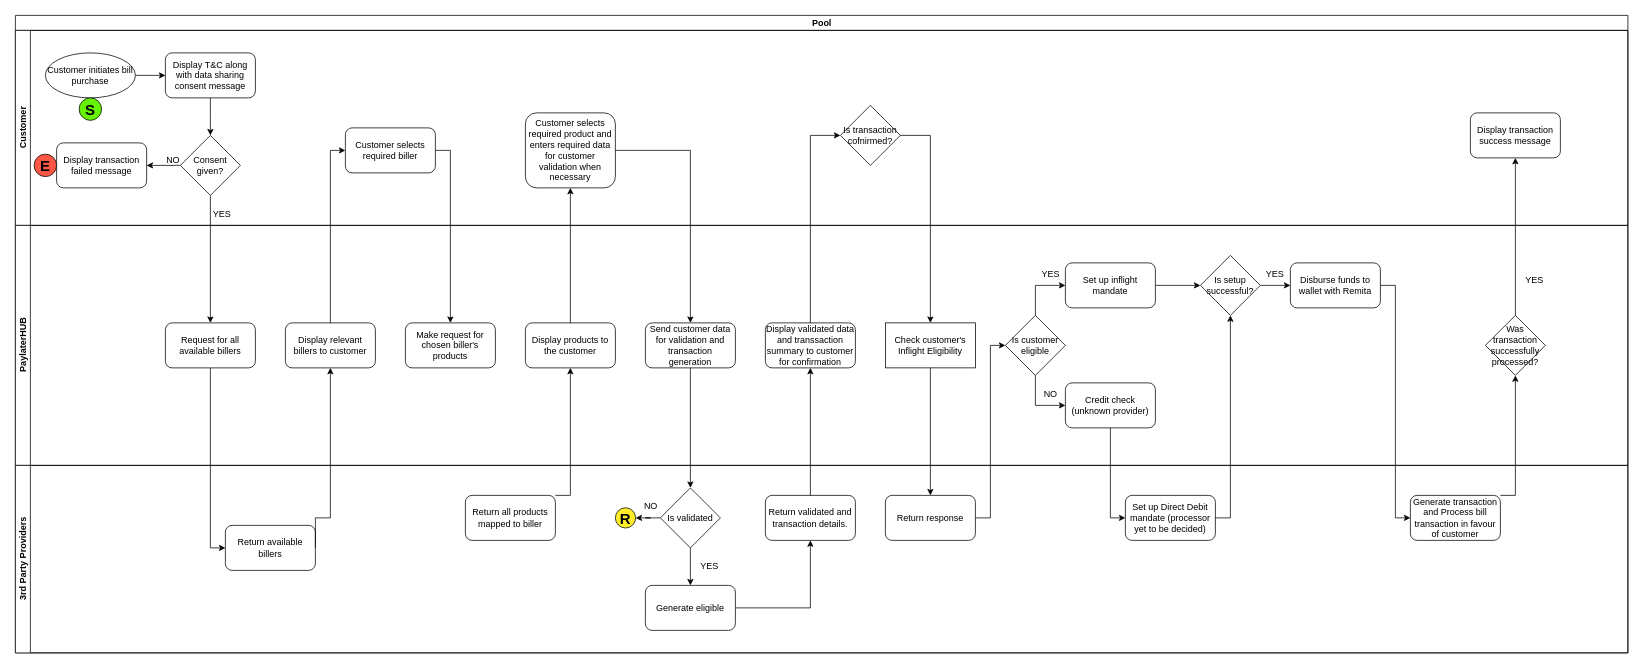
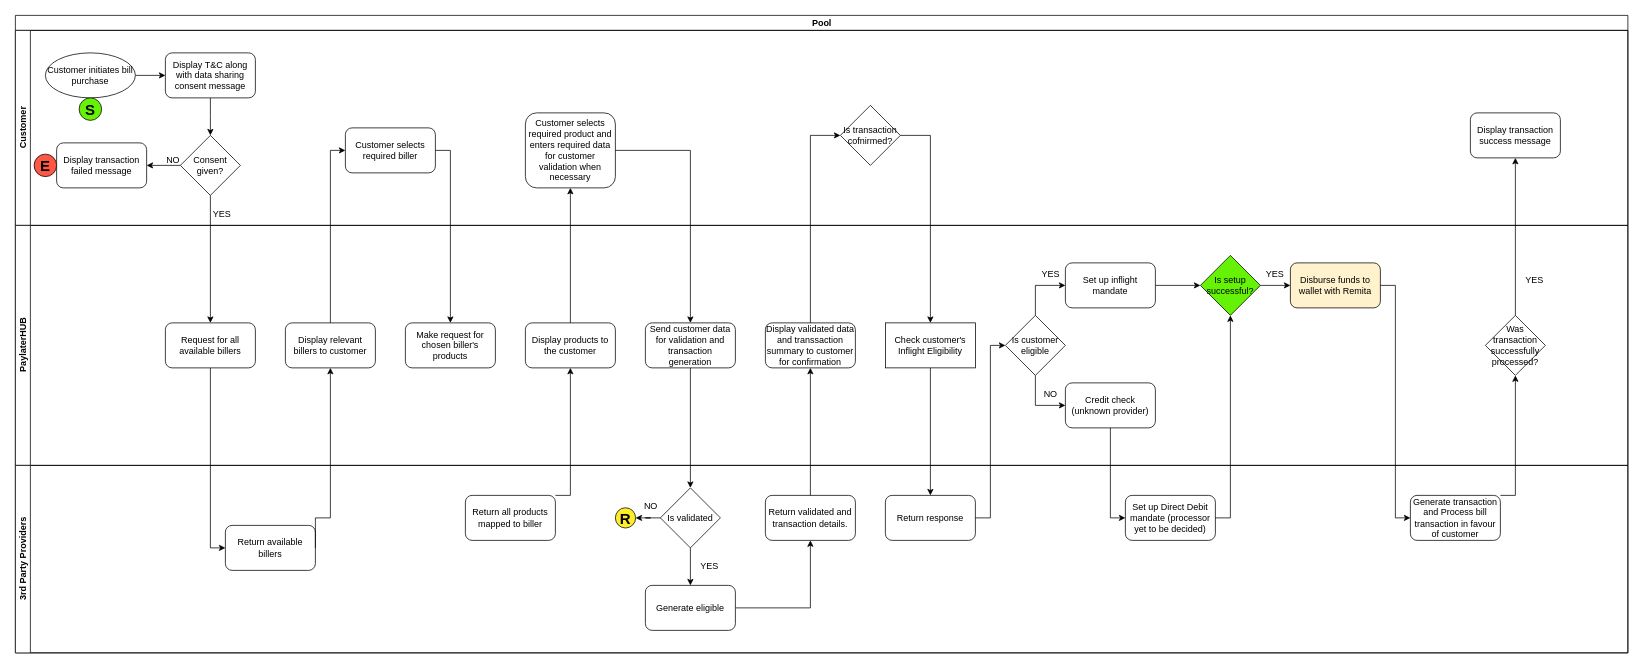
(1230, 285) -> (1230, 285)
(1335, 285) -> (1335, 285)
